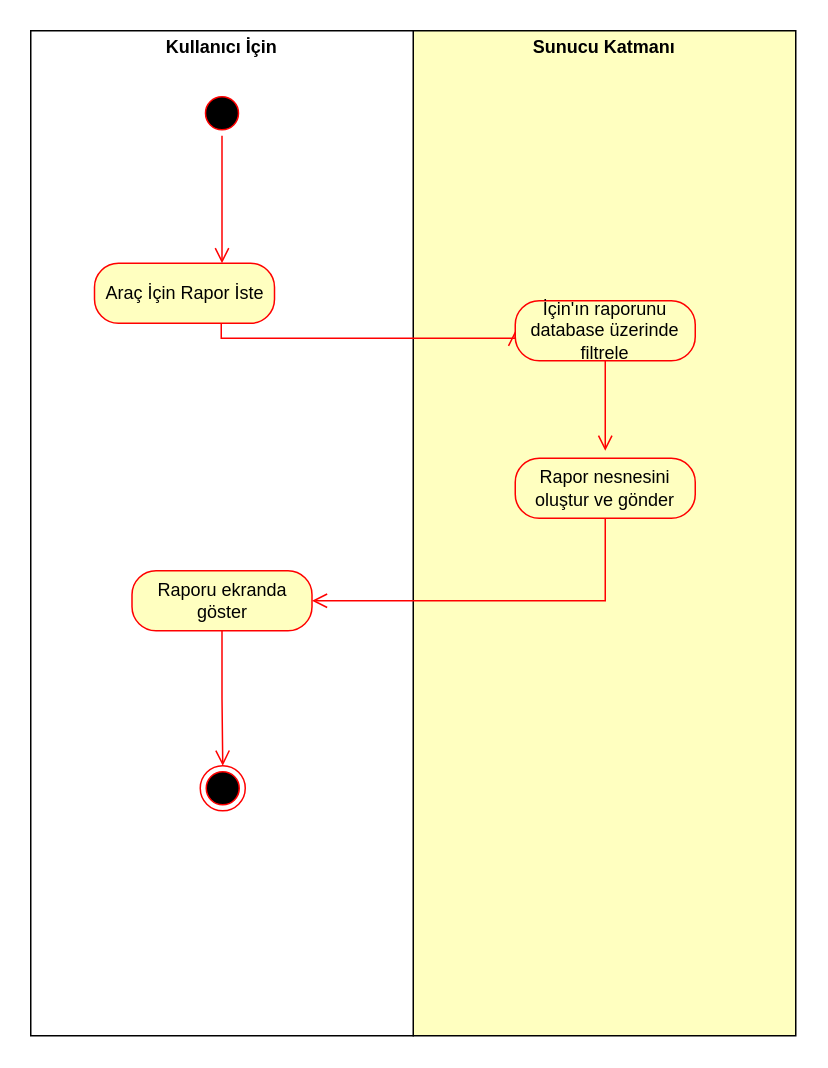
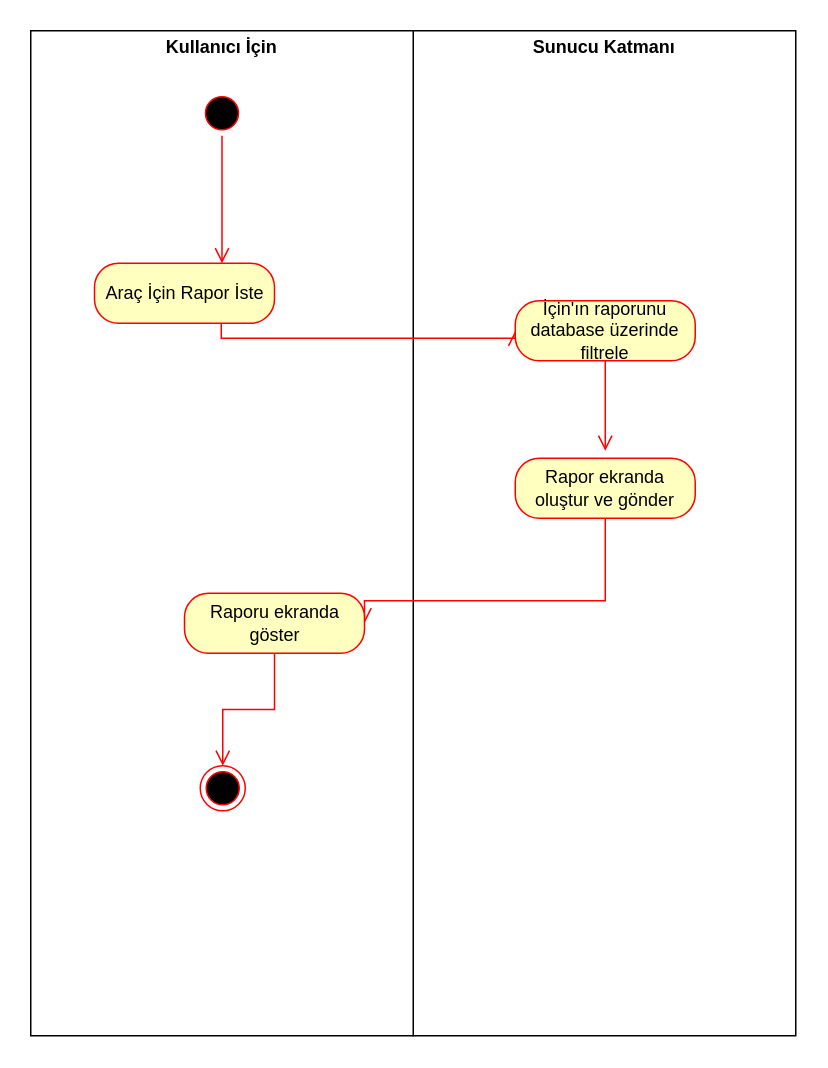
(605, 488) -> (605, 488)
(605, 533) -> (605, 533)
(222, 601) -> (275, 623)
